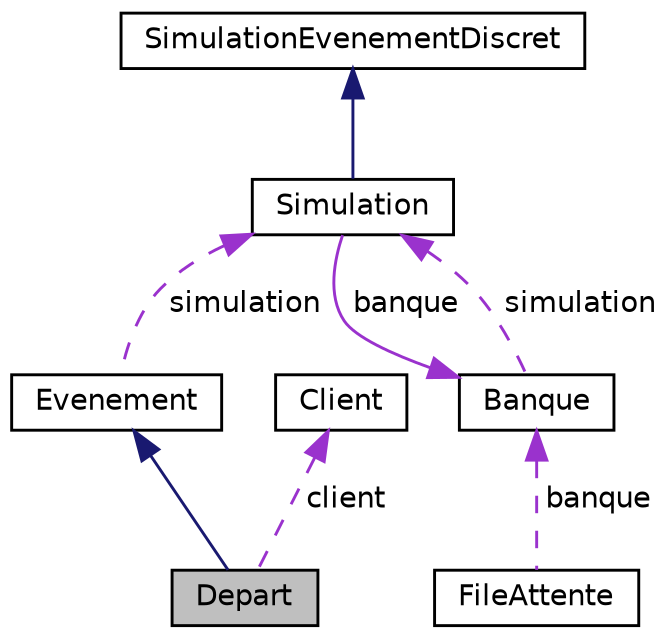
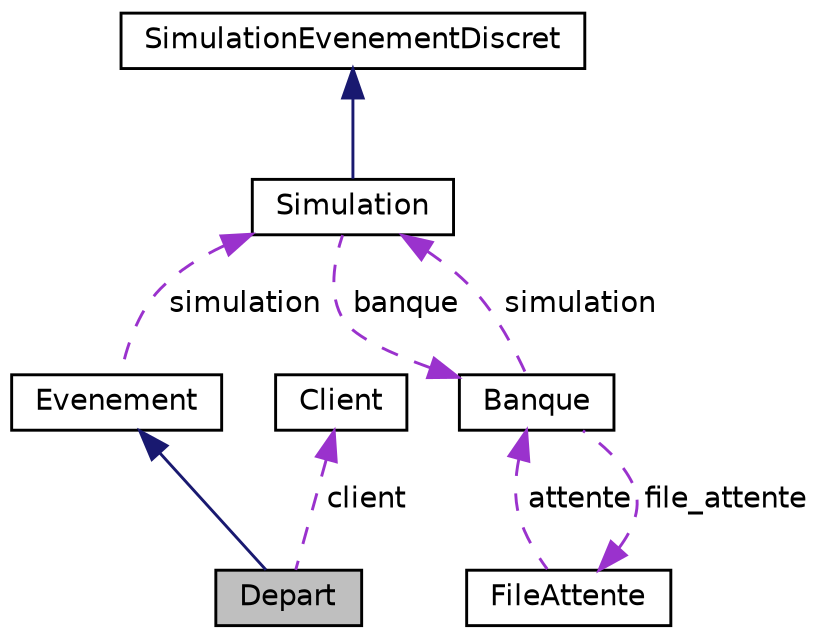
(348, 325) -> (348, 325)
none -> (632, 482)
(595, 500) -> (576, 500)
